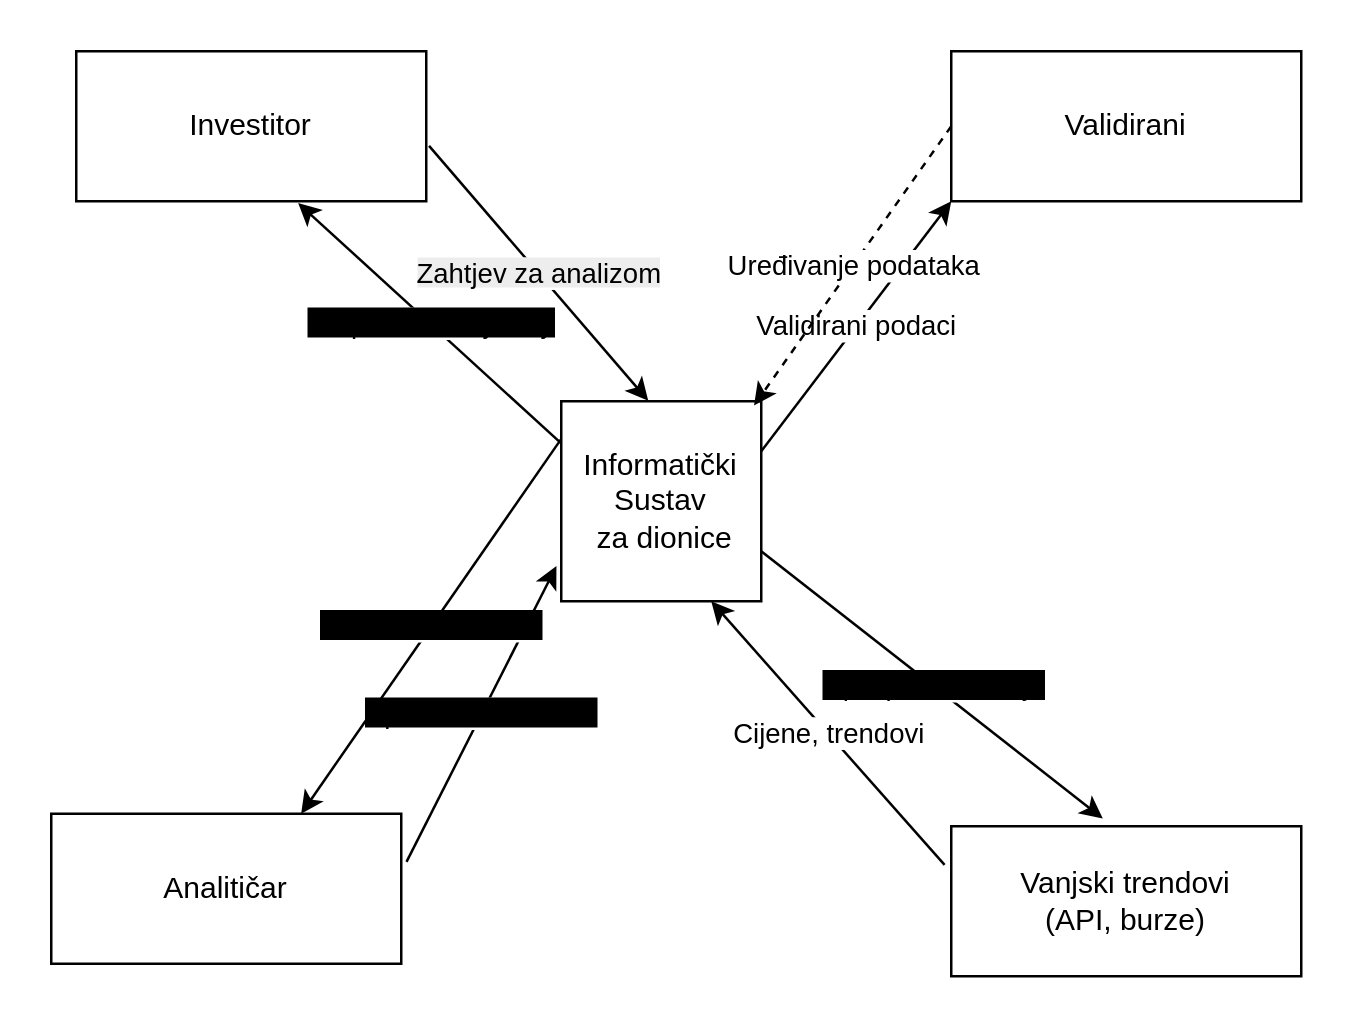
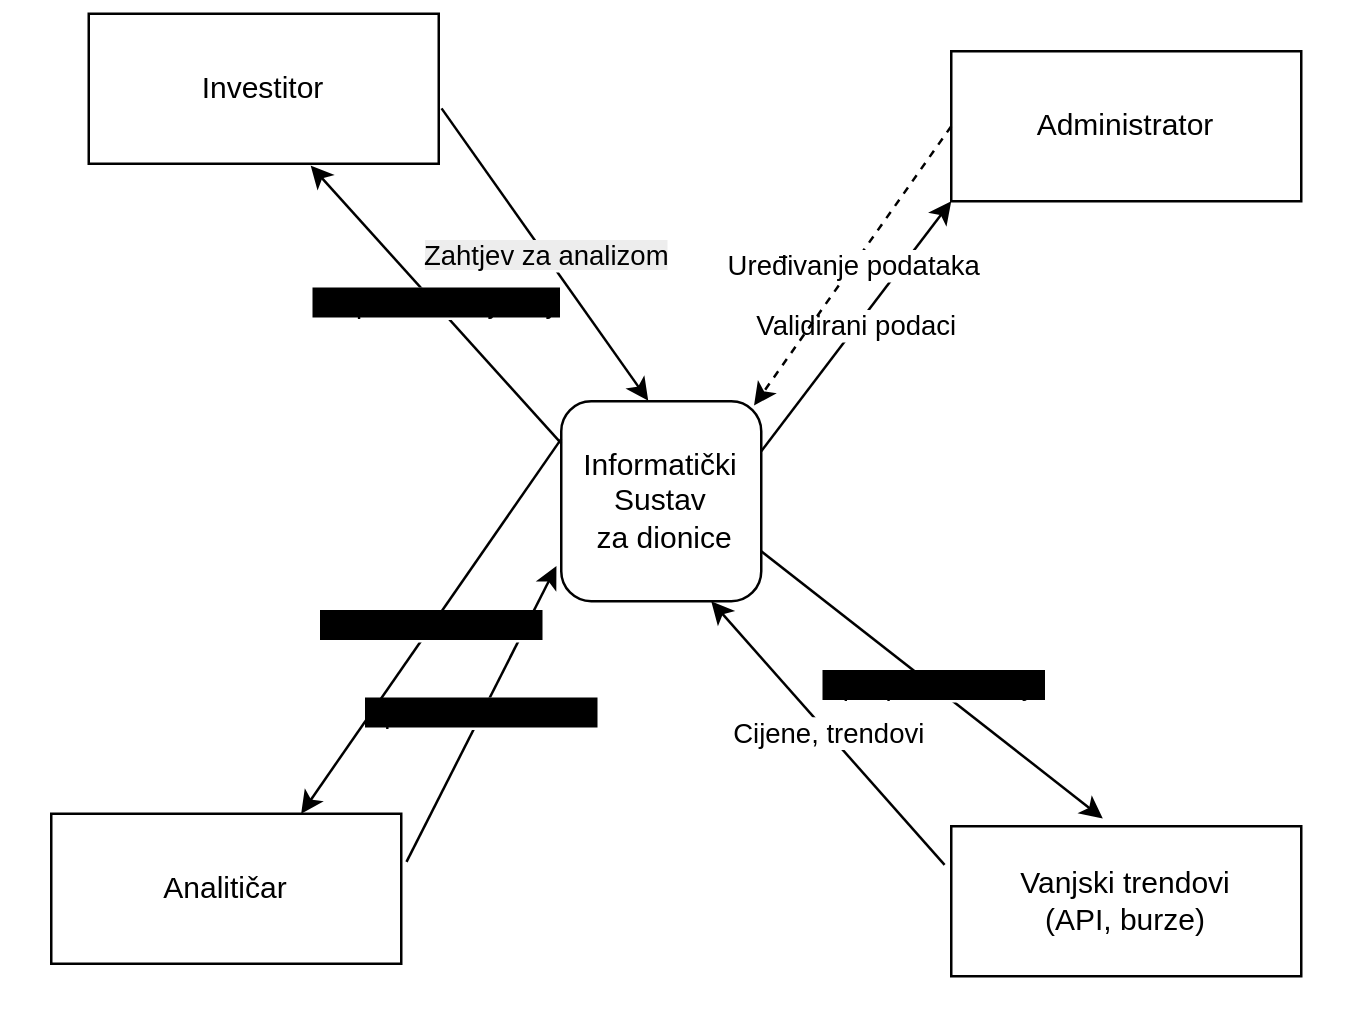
(251, 126) -> (264, 89)
(1126, 126) -> (1126, 126)
(661, 501) -> (661, 501)
